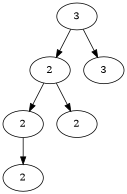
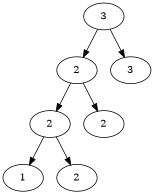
none -> (23, 178)
